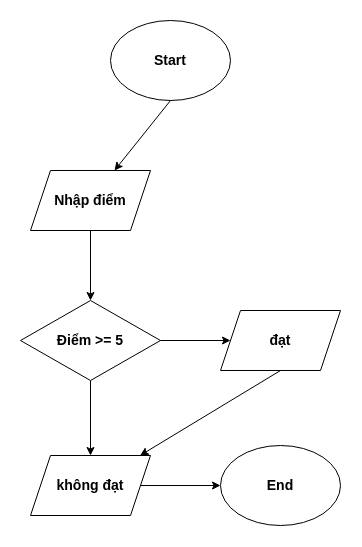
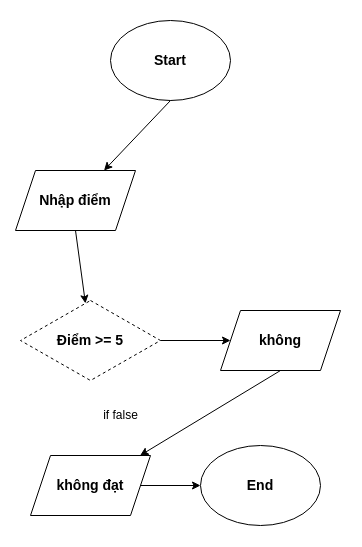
(91, 201) -> (76, 201)
(91, 341) -> (91, 341)
(281, 341) -> (281, 341)
(91, 415) -> none
none -> (121, 416)
(281, 486) -> (261, 486)
